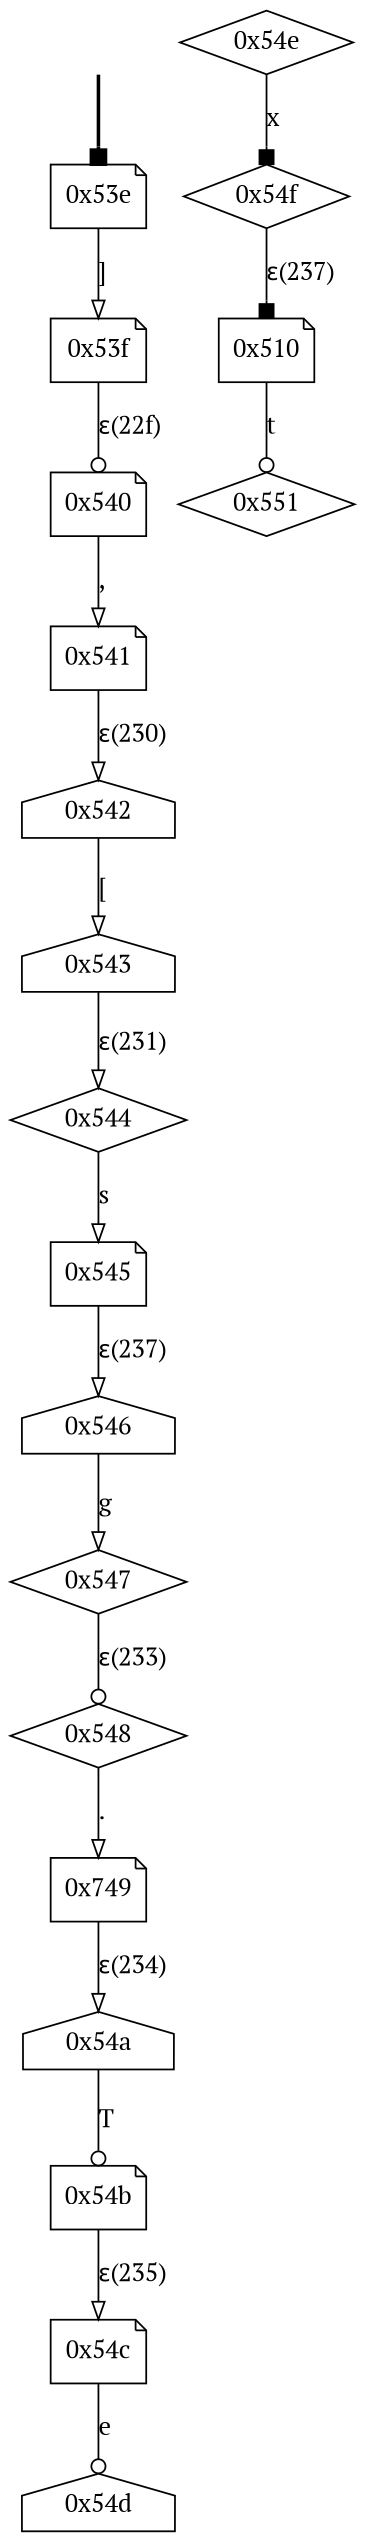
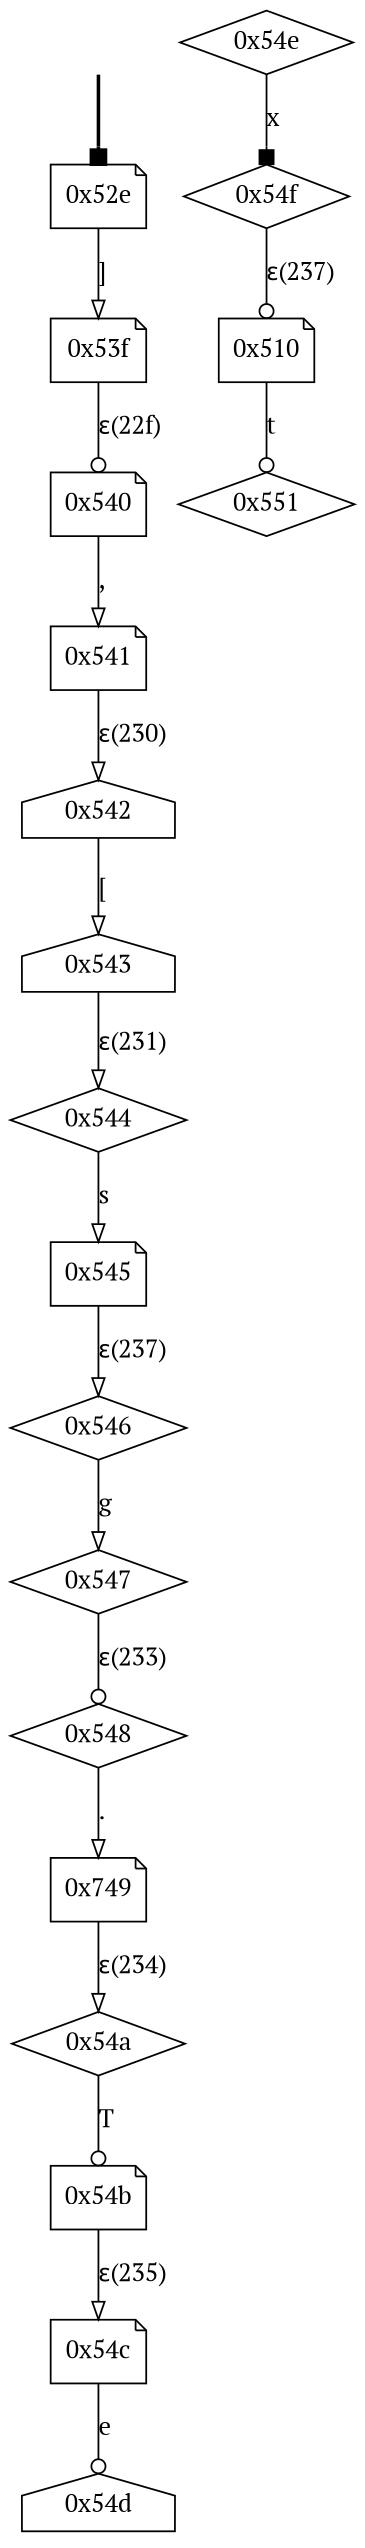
(98, 196) -> (98, 196)
(267, 265) -> (267, 266)
(98, 1428) -> (98, 1428)
(98, 2044) -> (98, 2044)
